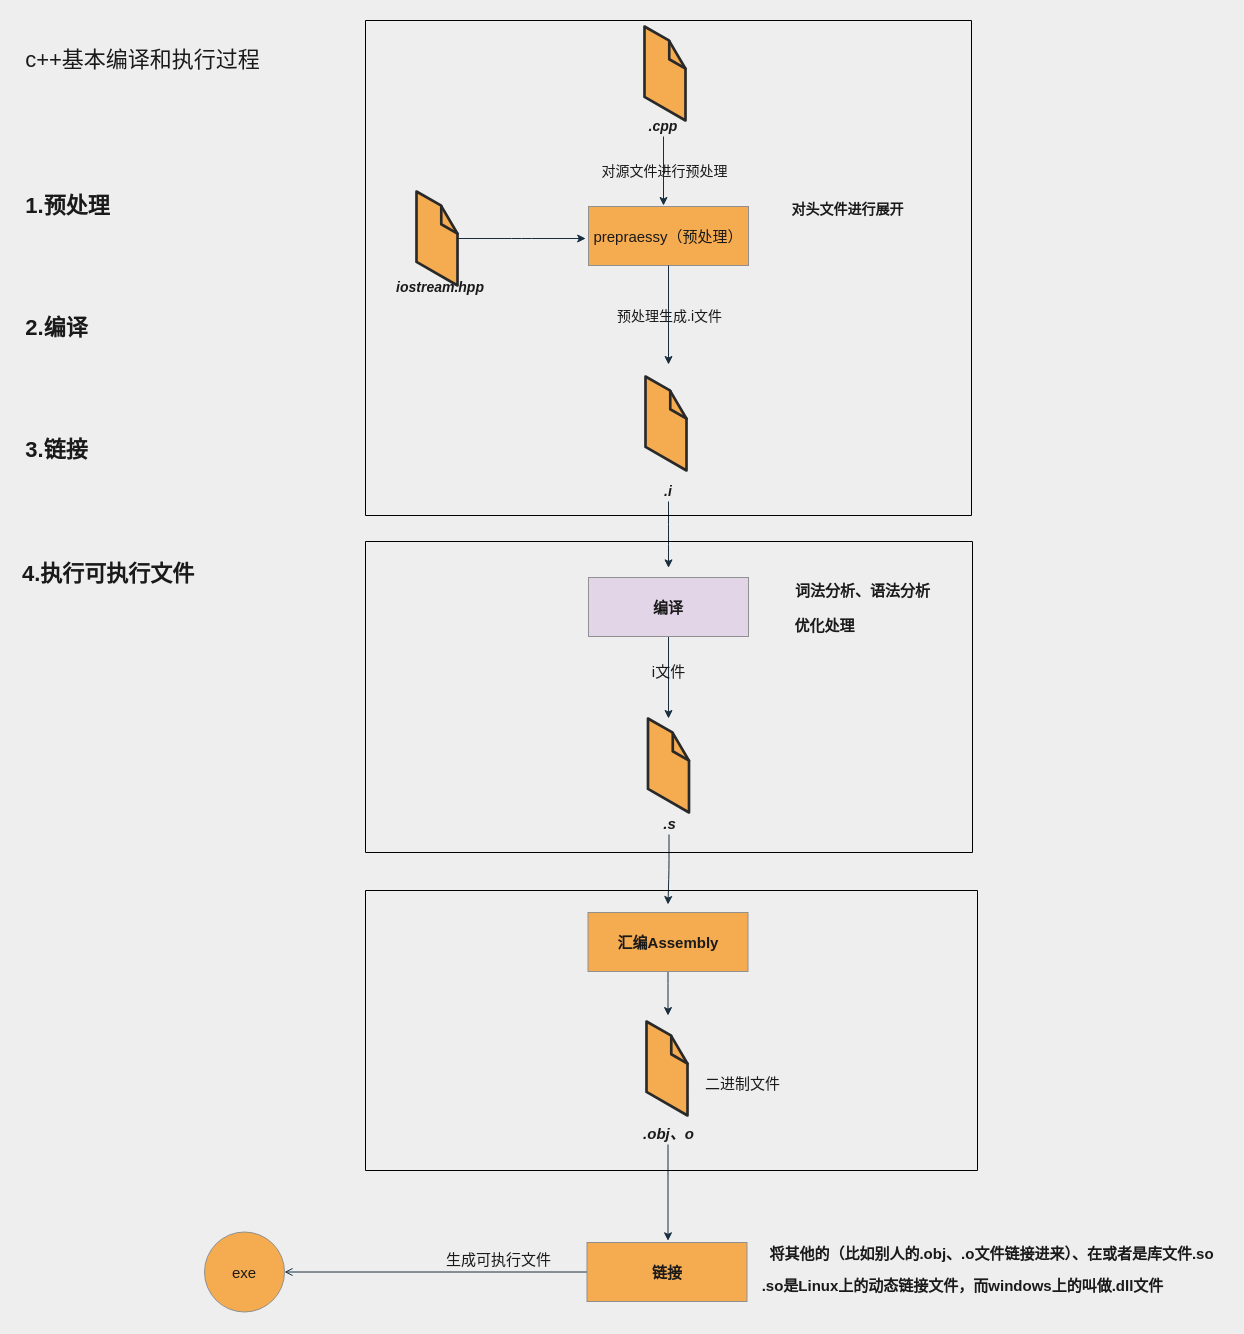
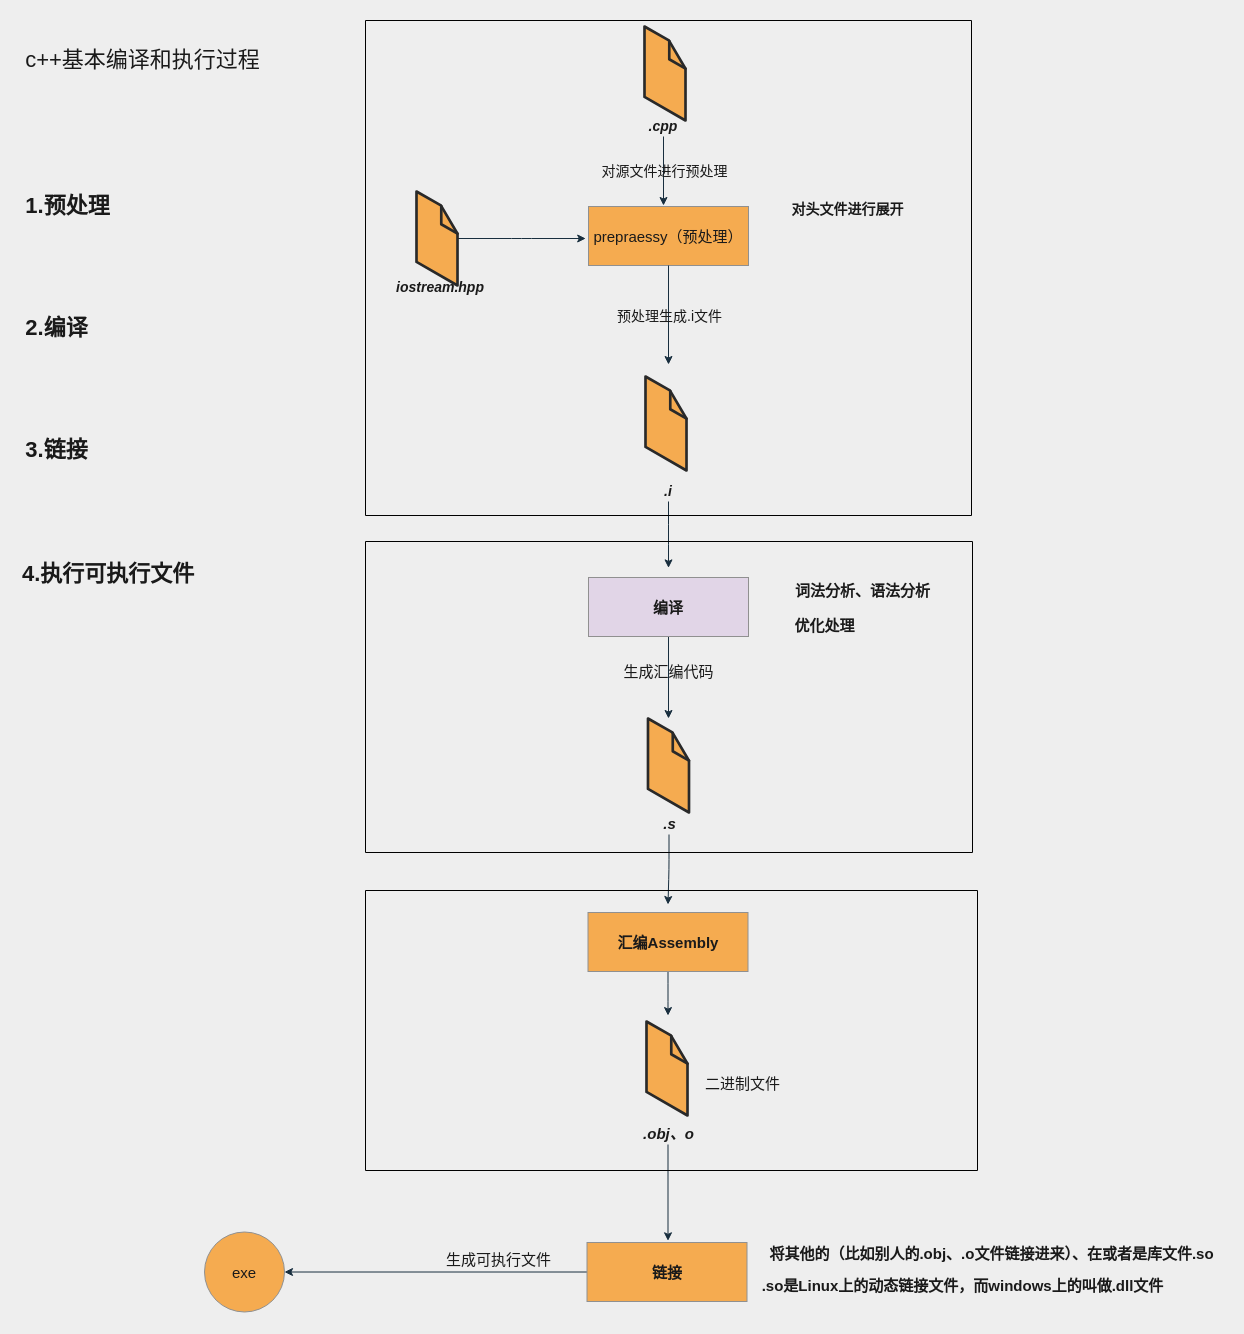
(669, 672) -> (669, 672)
(291, 1272) -> (293, 1272)
